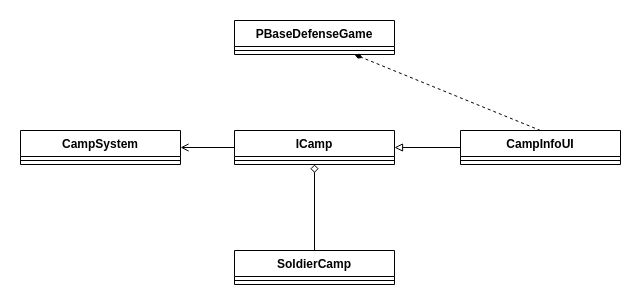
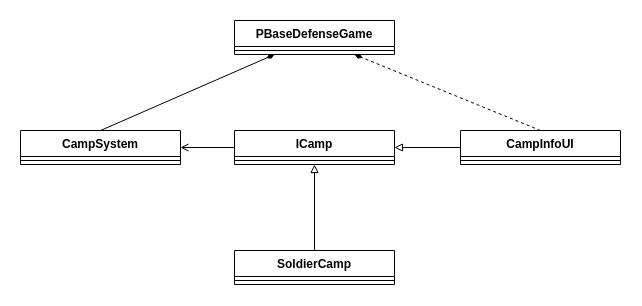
none -> (183, 94)
(315, 173) -> (315, 174)
